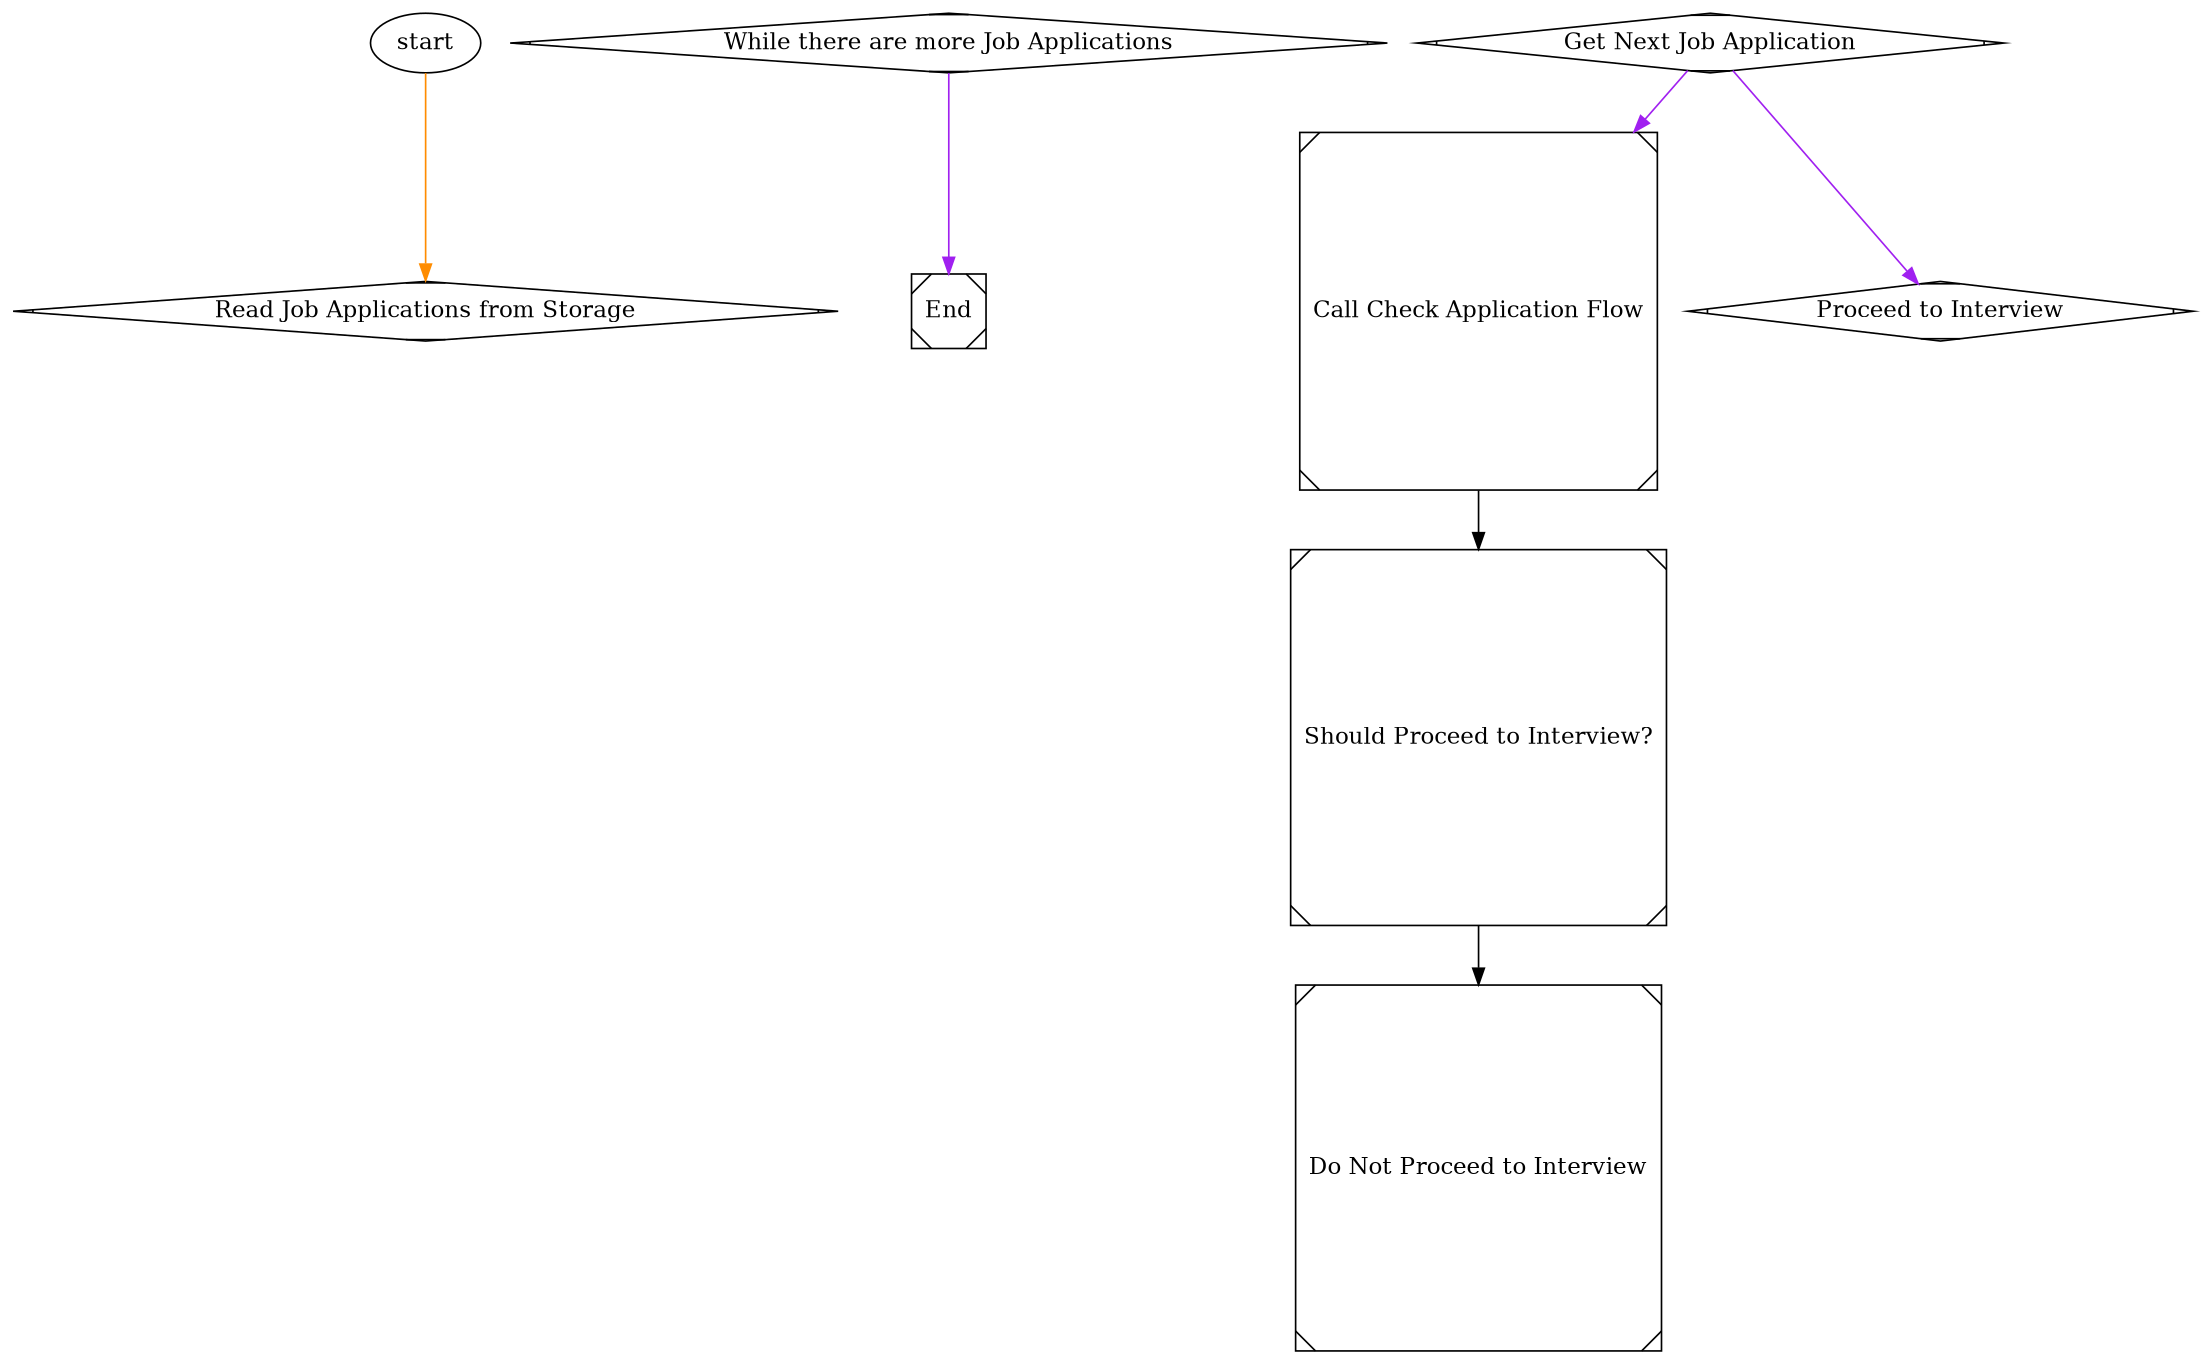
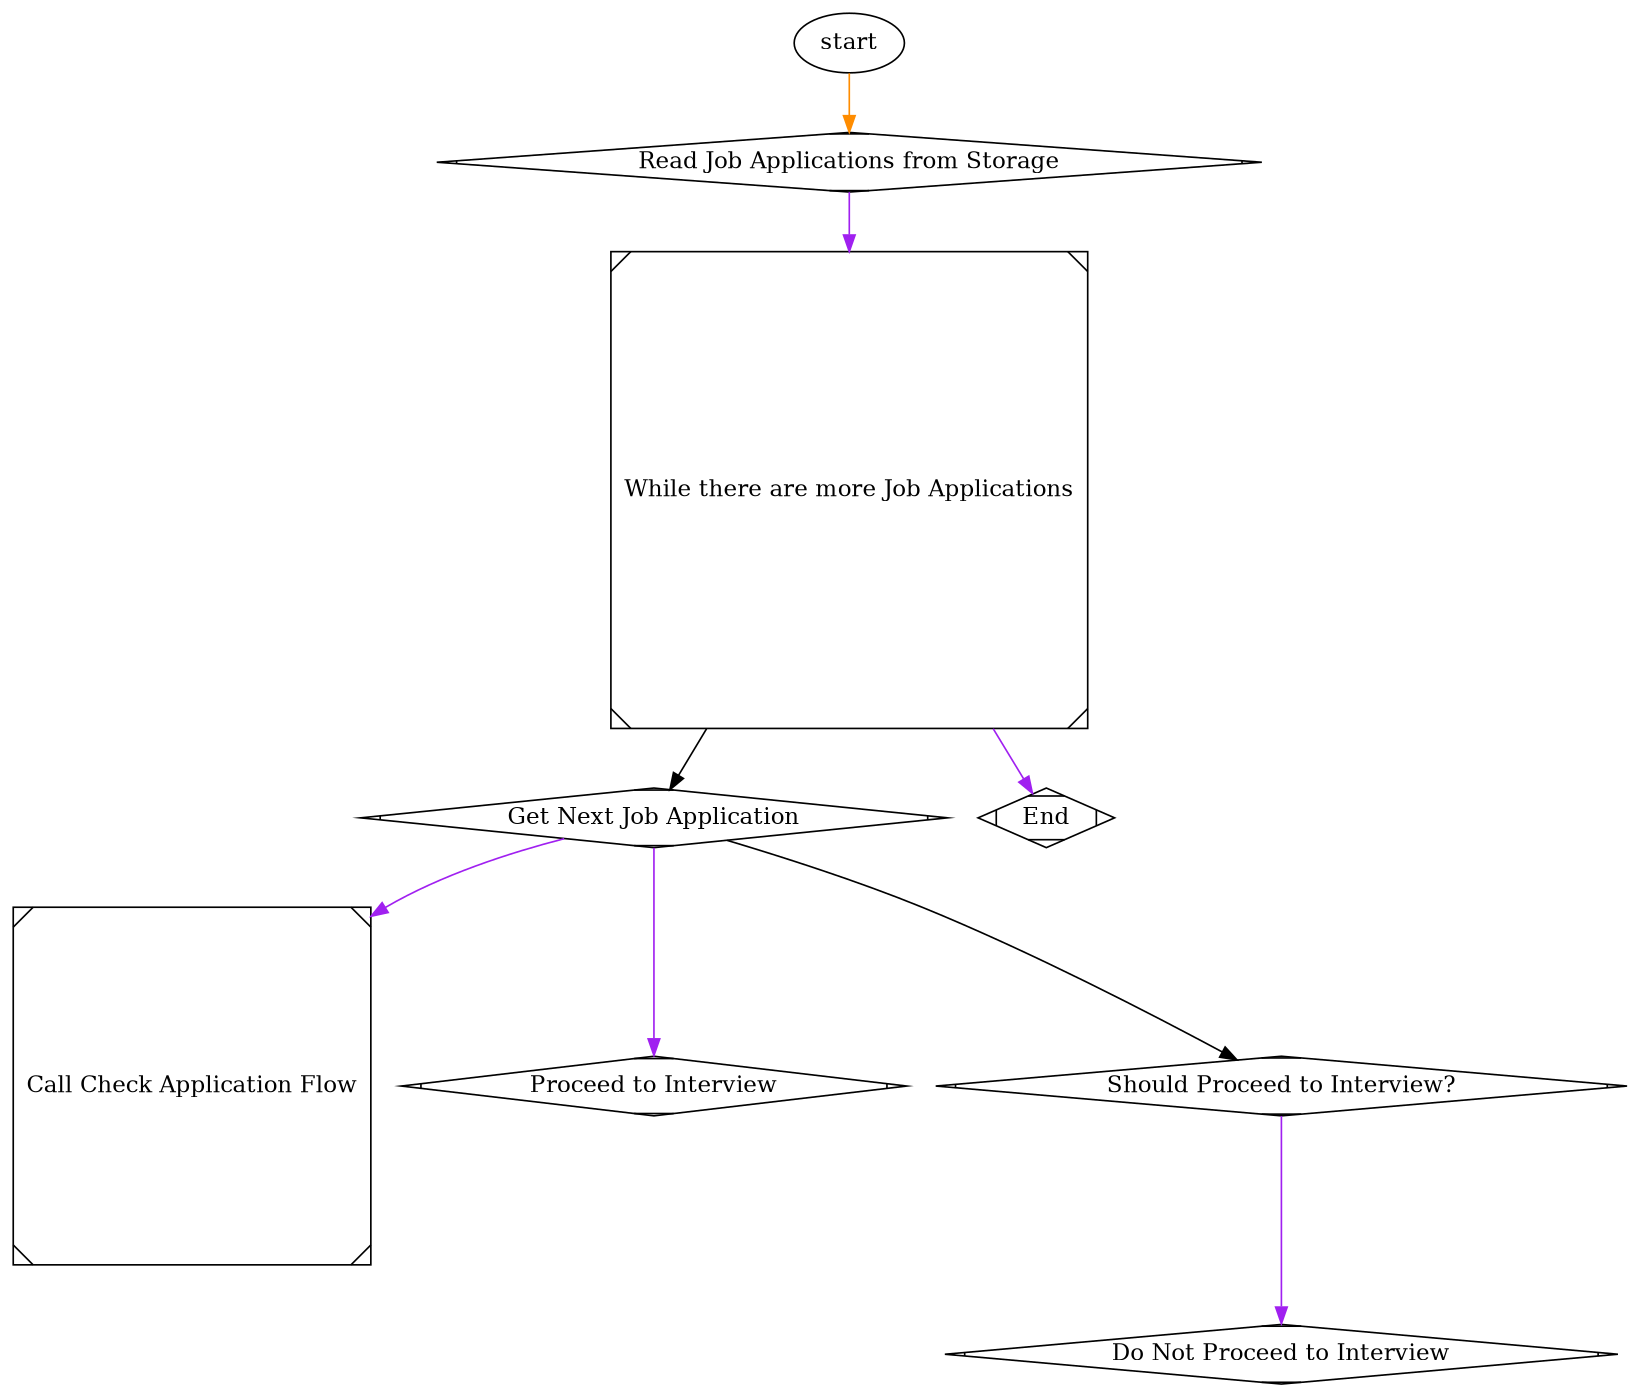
(949, 43) -> (849, 490)
none -> (849, 213)
(949, 311) -> (1046, 818)
(1479, 511) -> (981, 932)
(1479, 738) -> (1281, 1086)
none -> (693, 752)
(1479, 947) -> (1281, 1211)
(1479, 1168) -> (1281, 1354)
